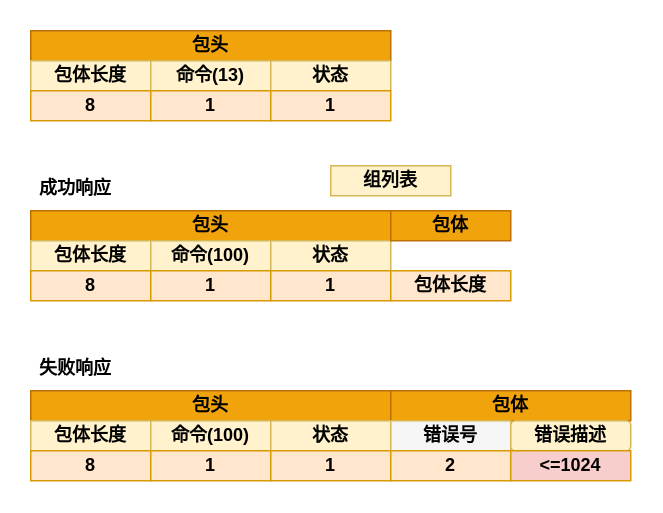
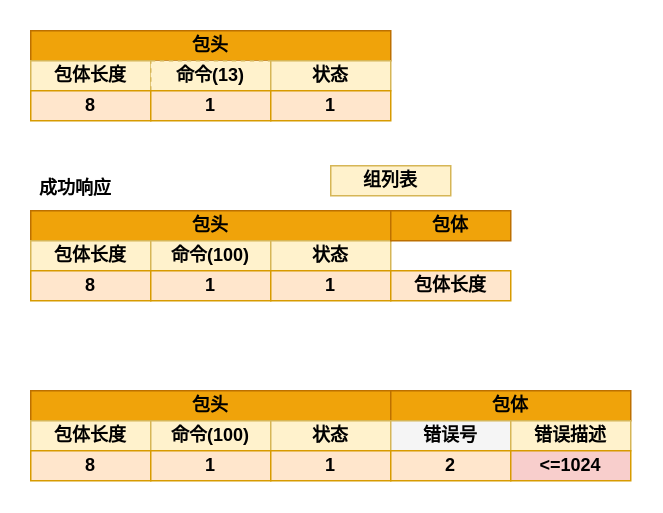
(211, 76) -> (211, 76)
(76, 368) -> none
(571, 436) -> (571, 436)
